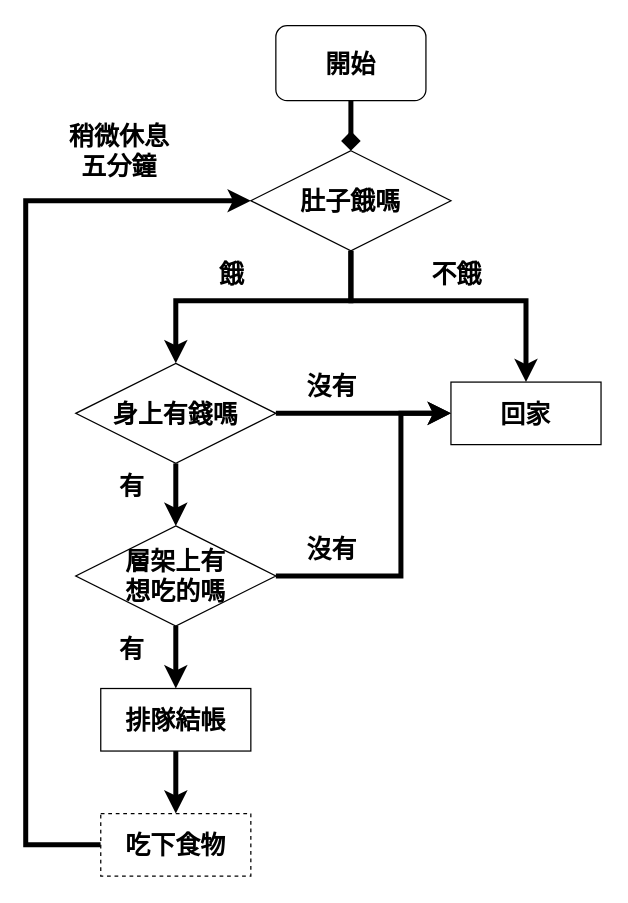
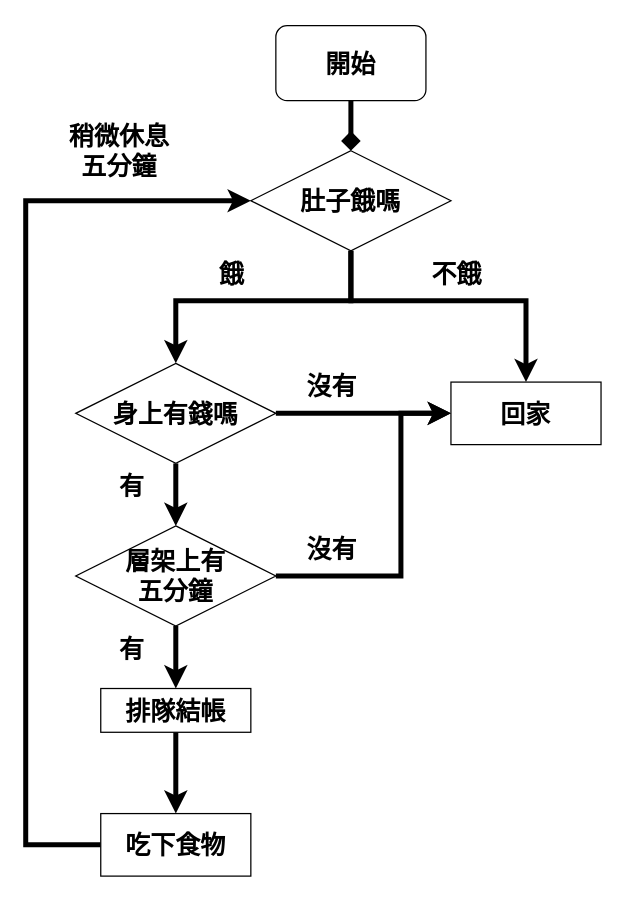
(176, 576) -> (176, 576)
(176, 719) -> (176, 710)
(176, 844) -> (176, 844)
